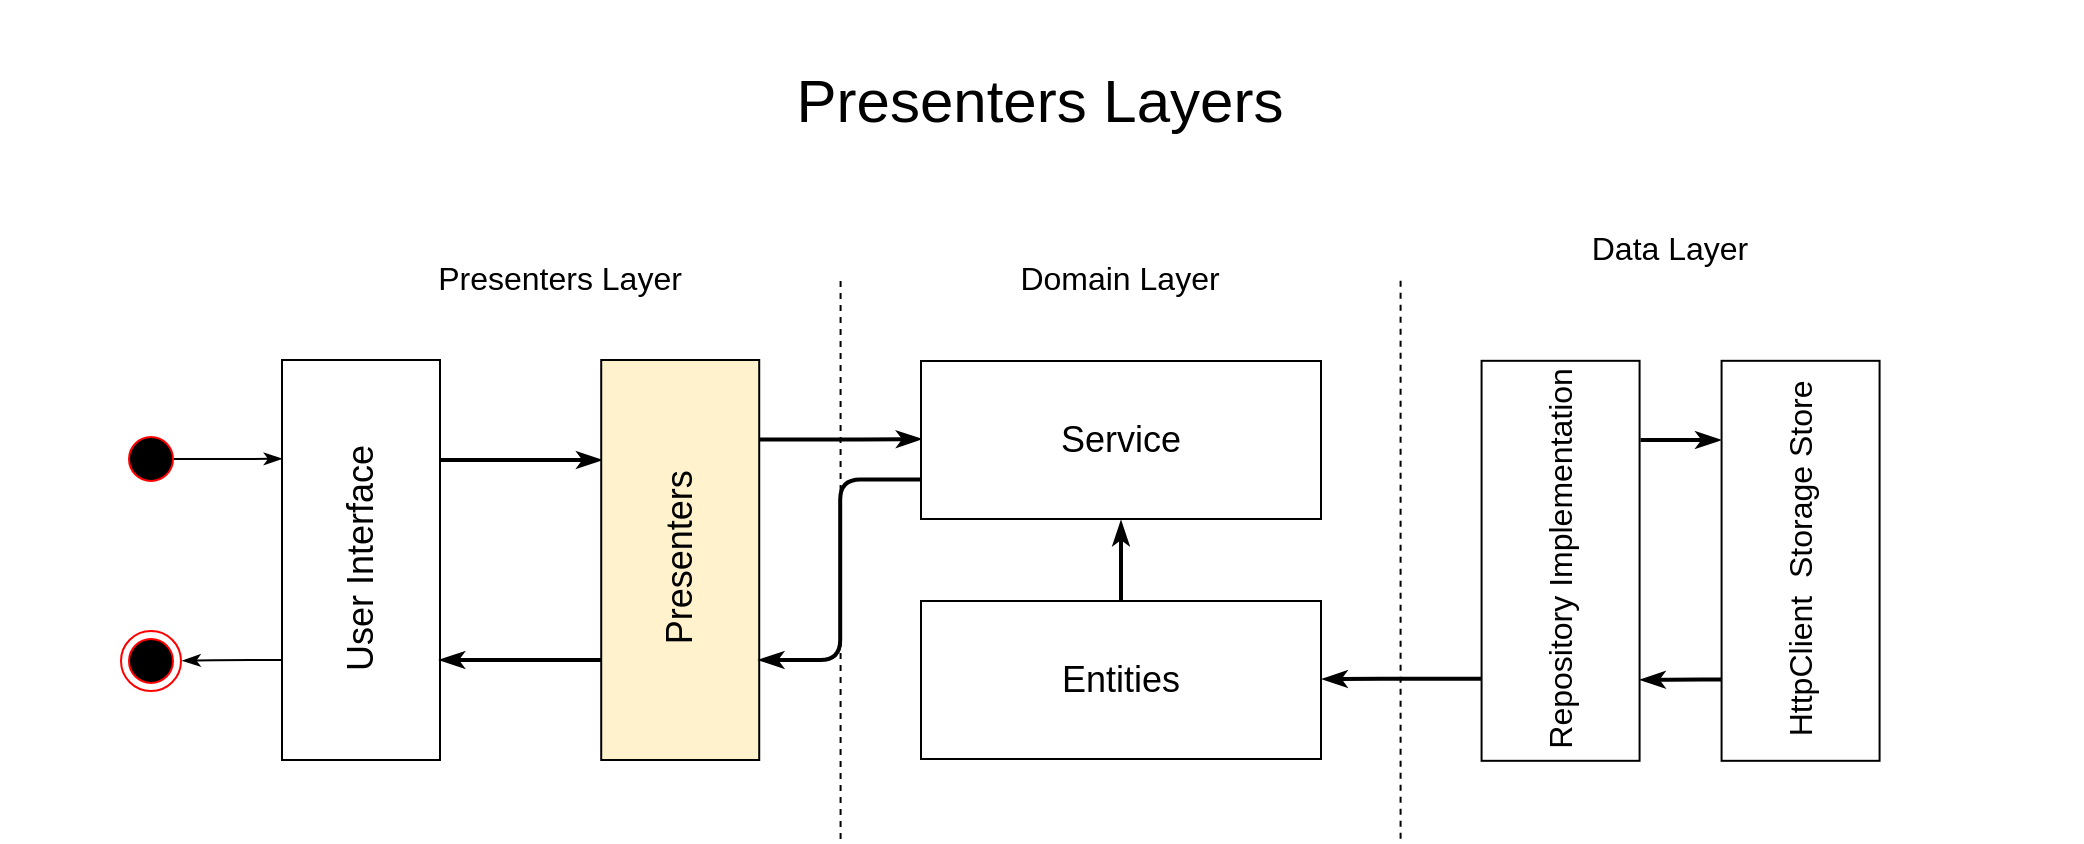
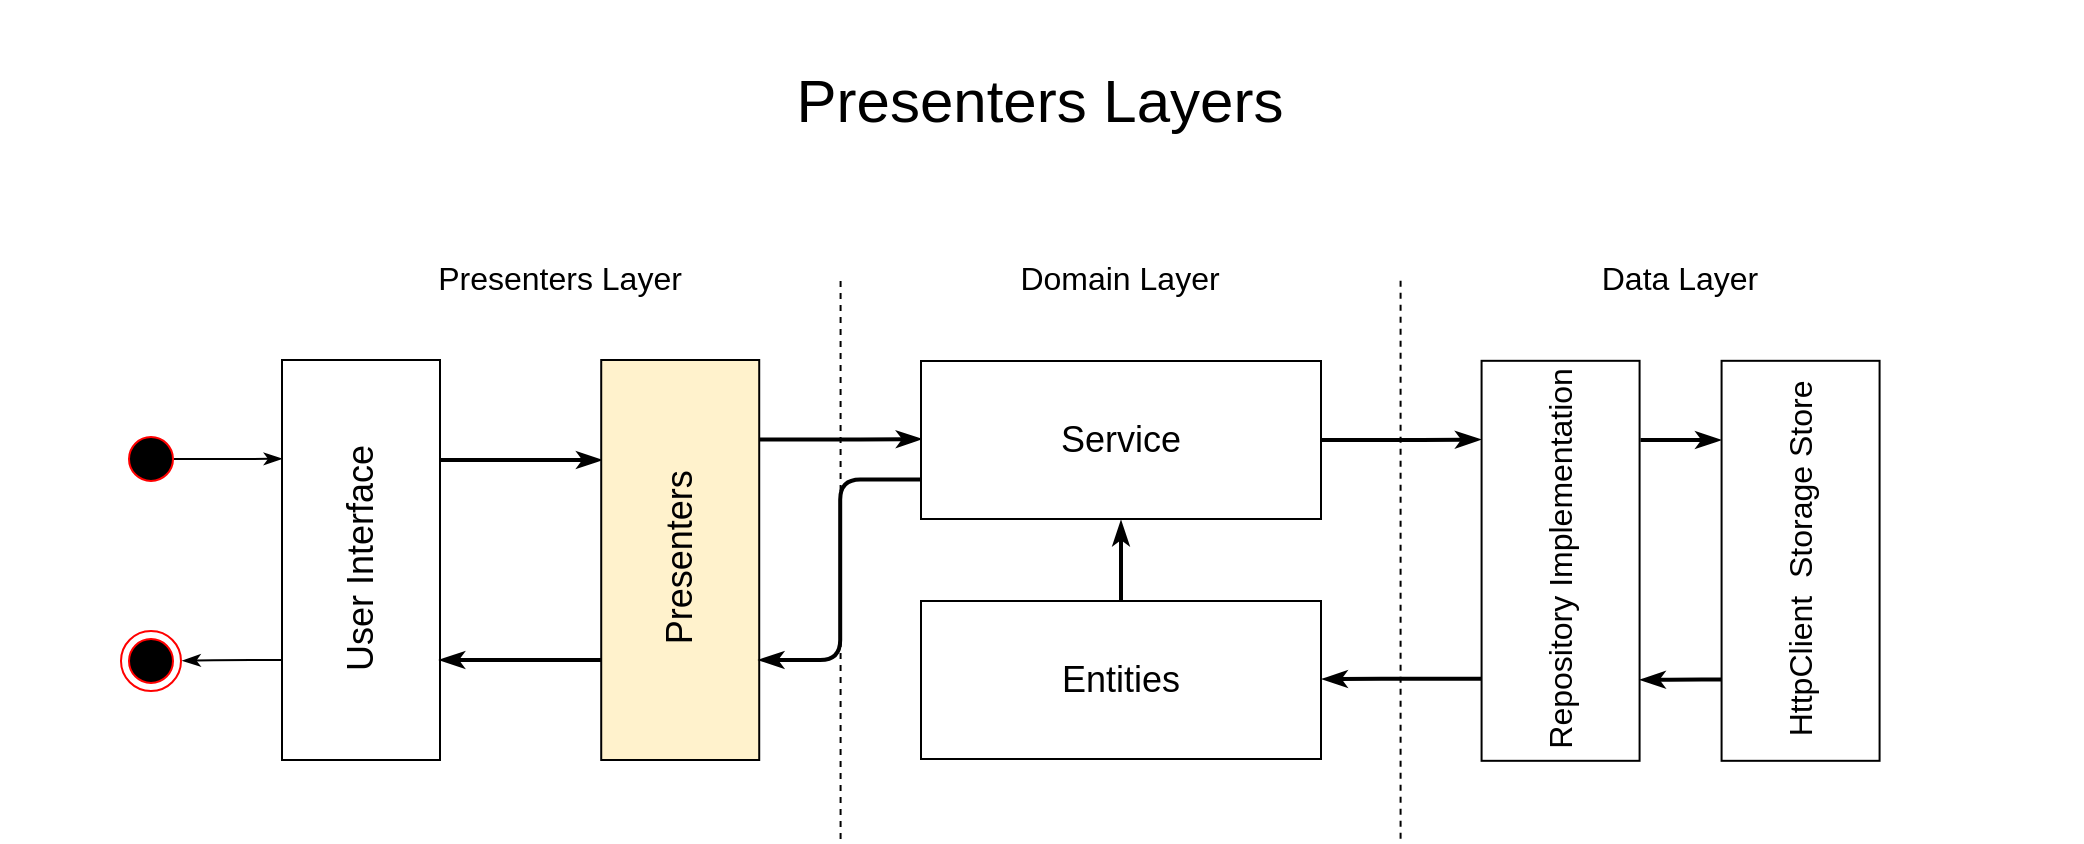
(1671, 249) -> (1681, 279)
none -> (1392, 440)
